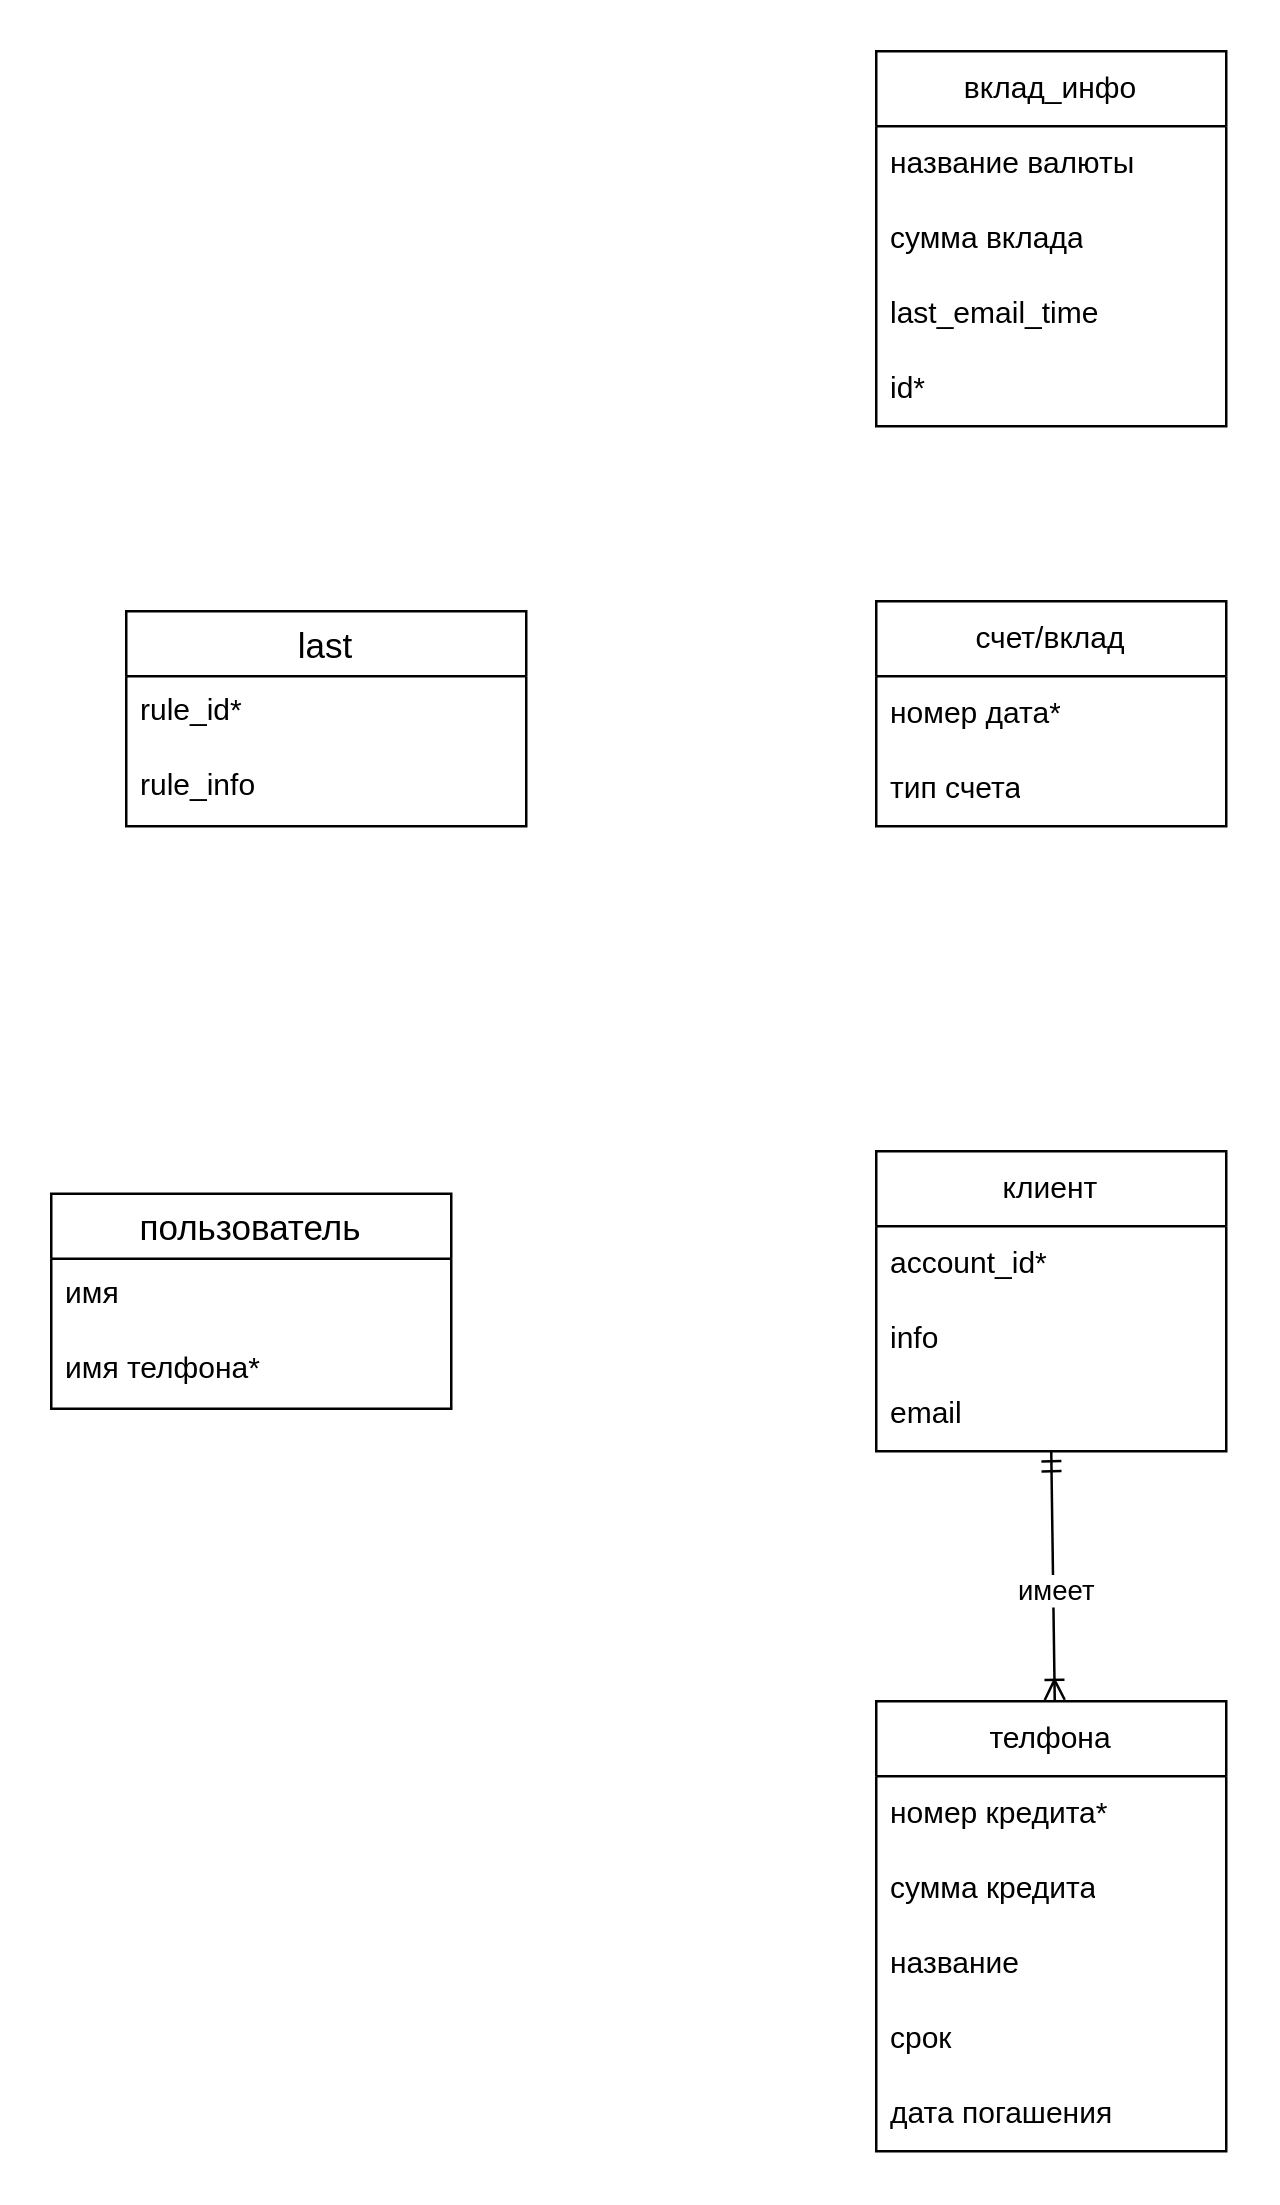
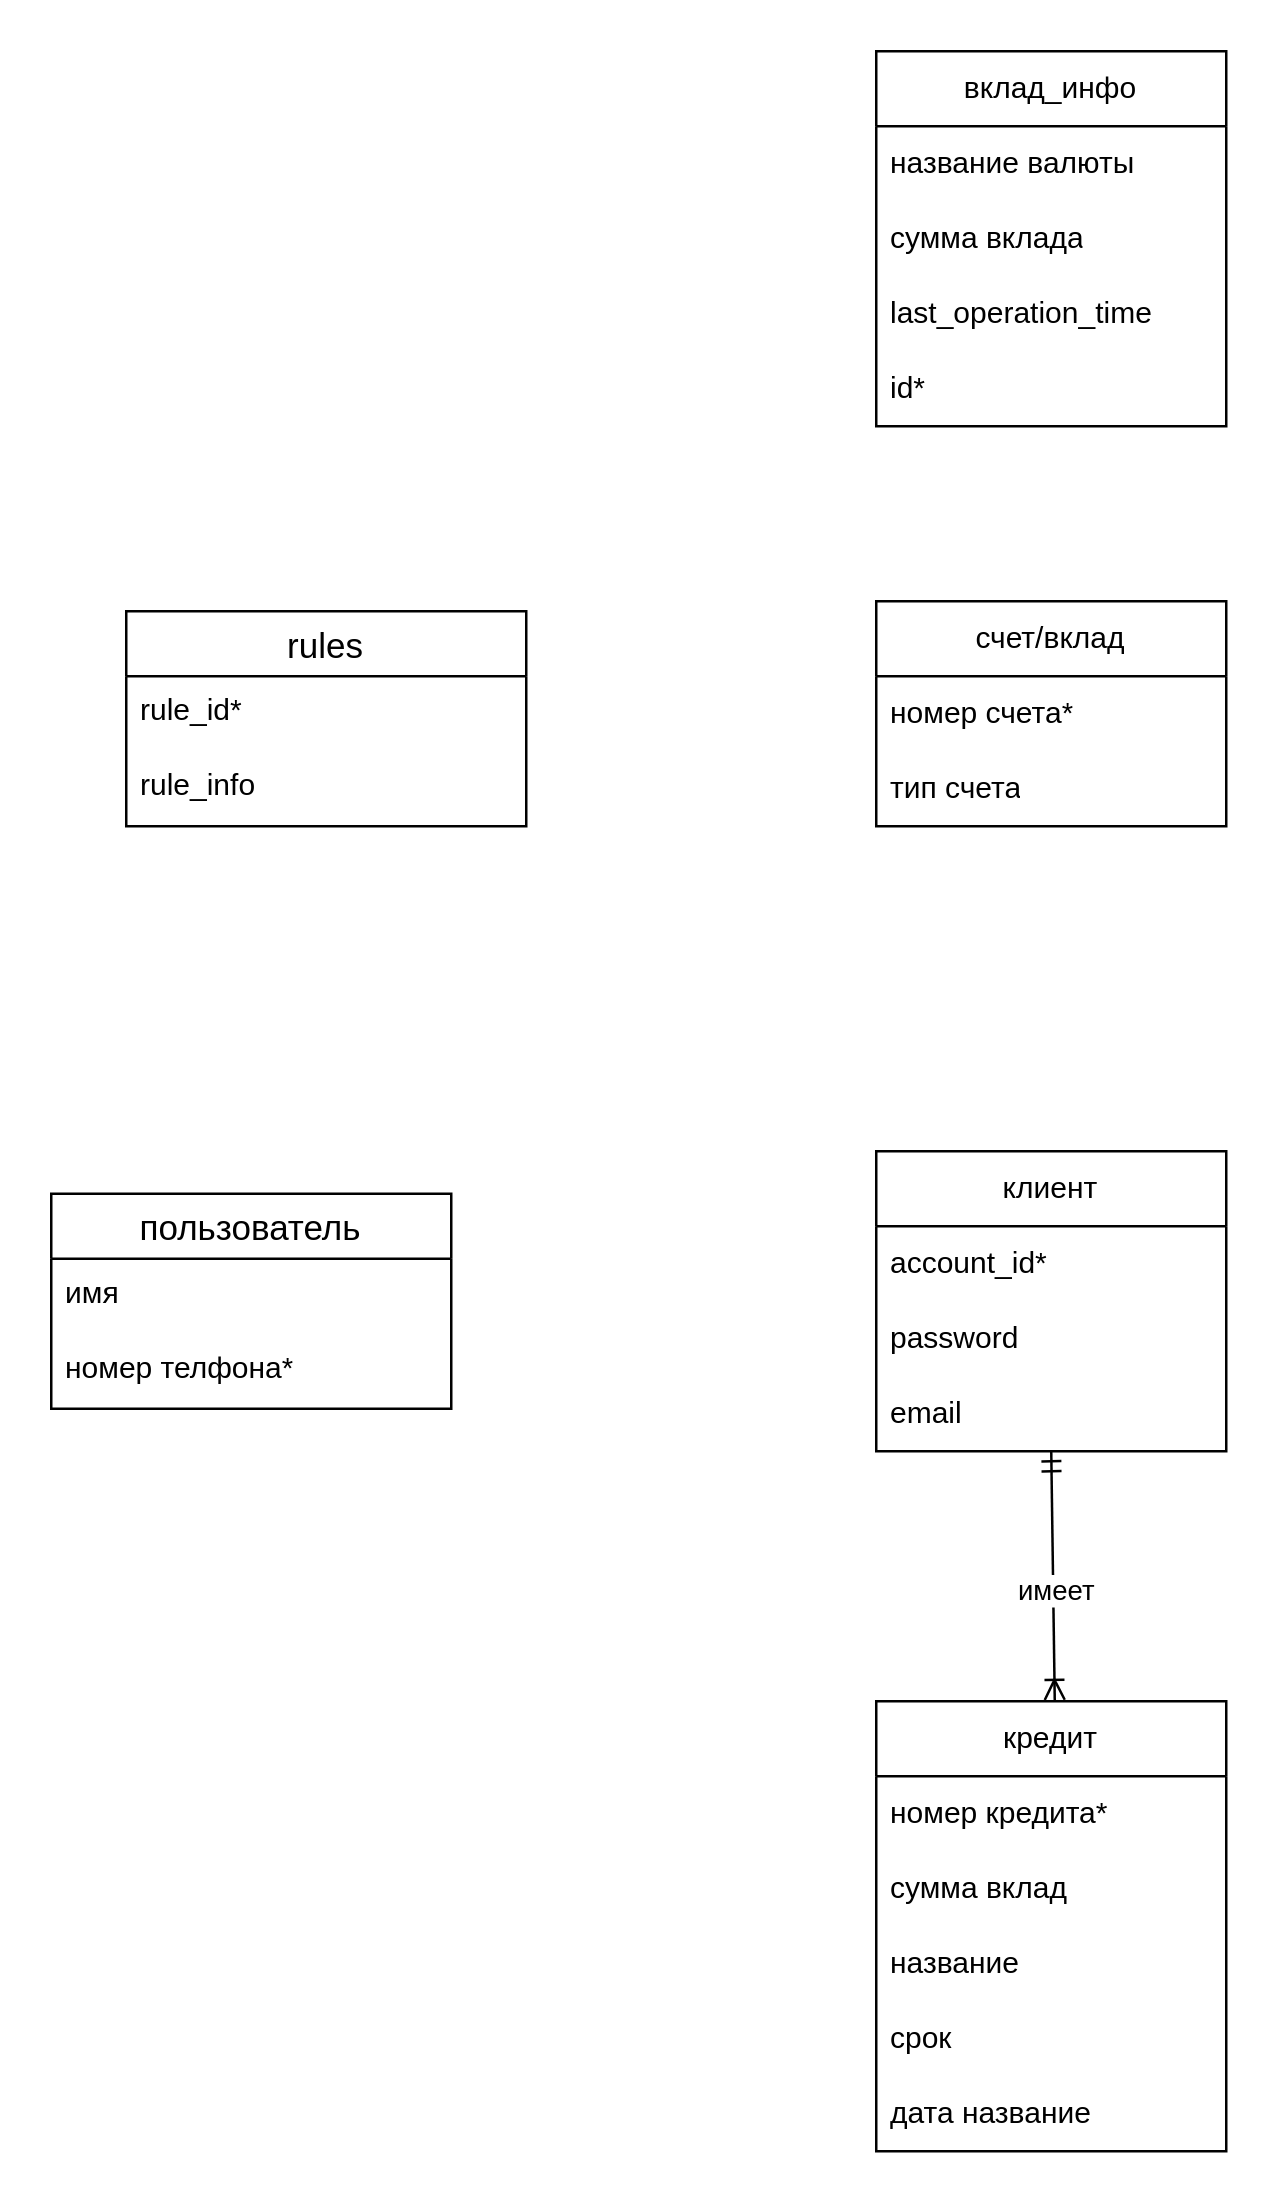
(1002, 314) -> (1039, 314)
(325, 646) -> (325, 646)
(980, 714) -> (988, 714)
(921, 1339) -> (958, 1339)
(163, 1369) -> (180, 1369)
(1051, 1739) -> (1051, 1739)
(997, 1889) -> (980, 1889)
(1005, 2114) -> (997, 2114)
